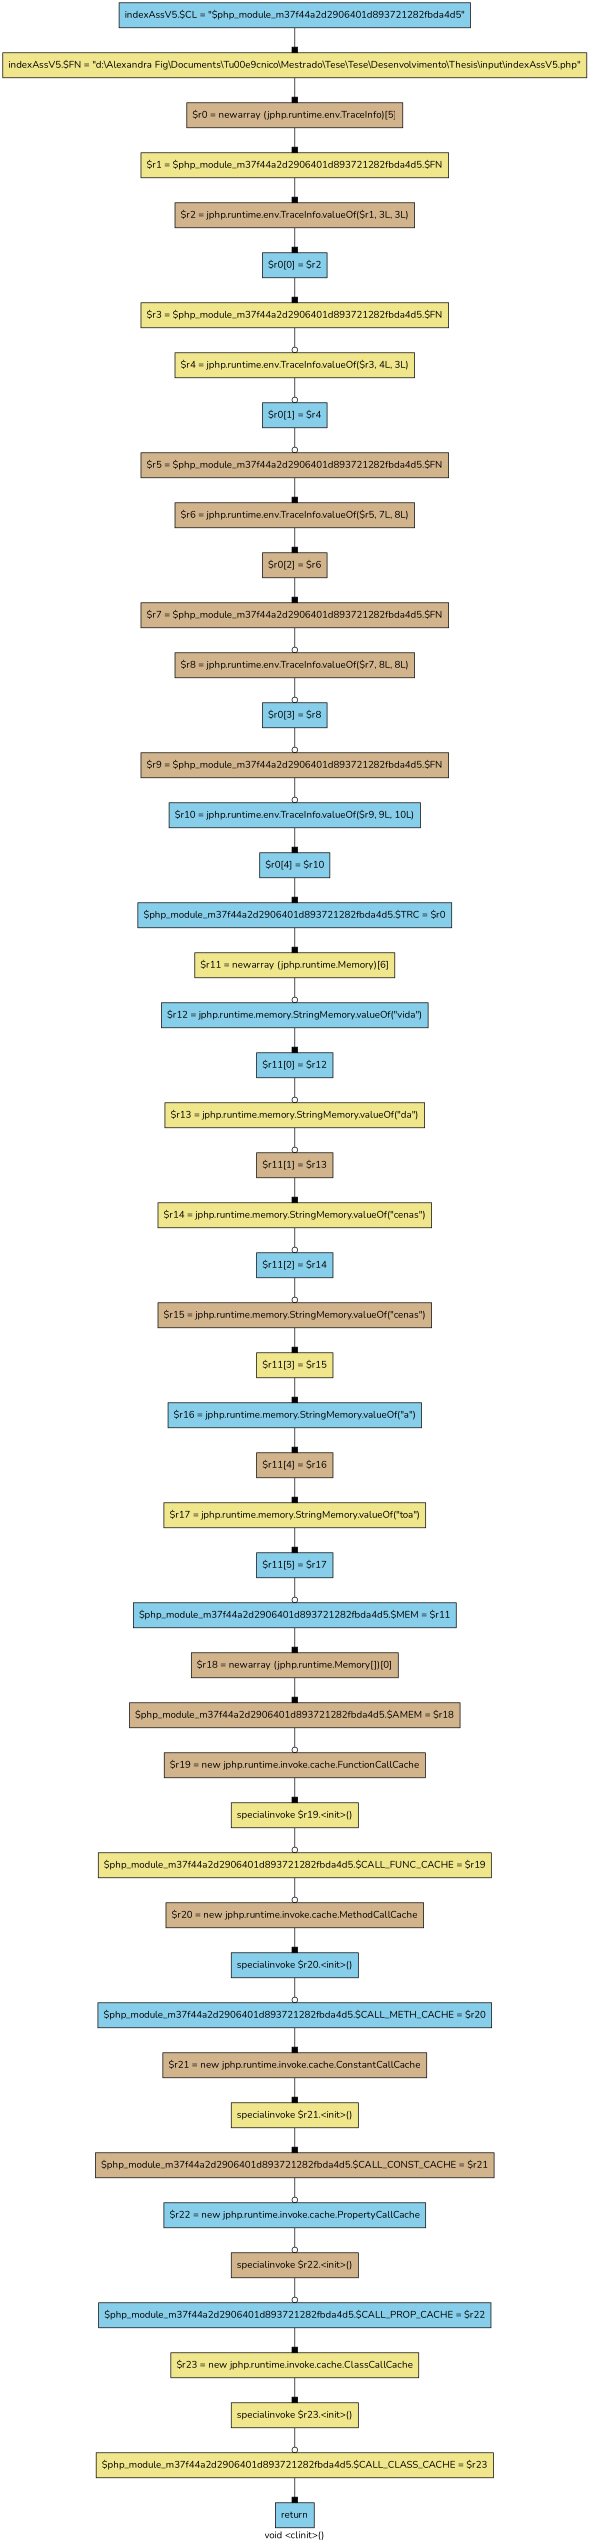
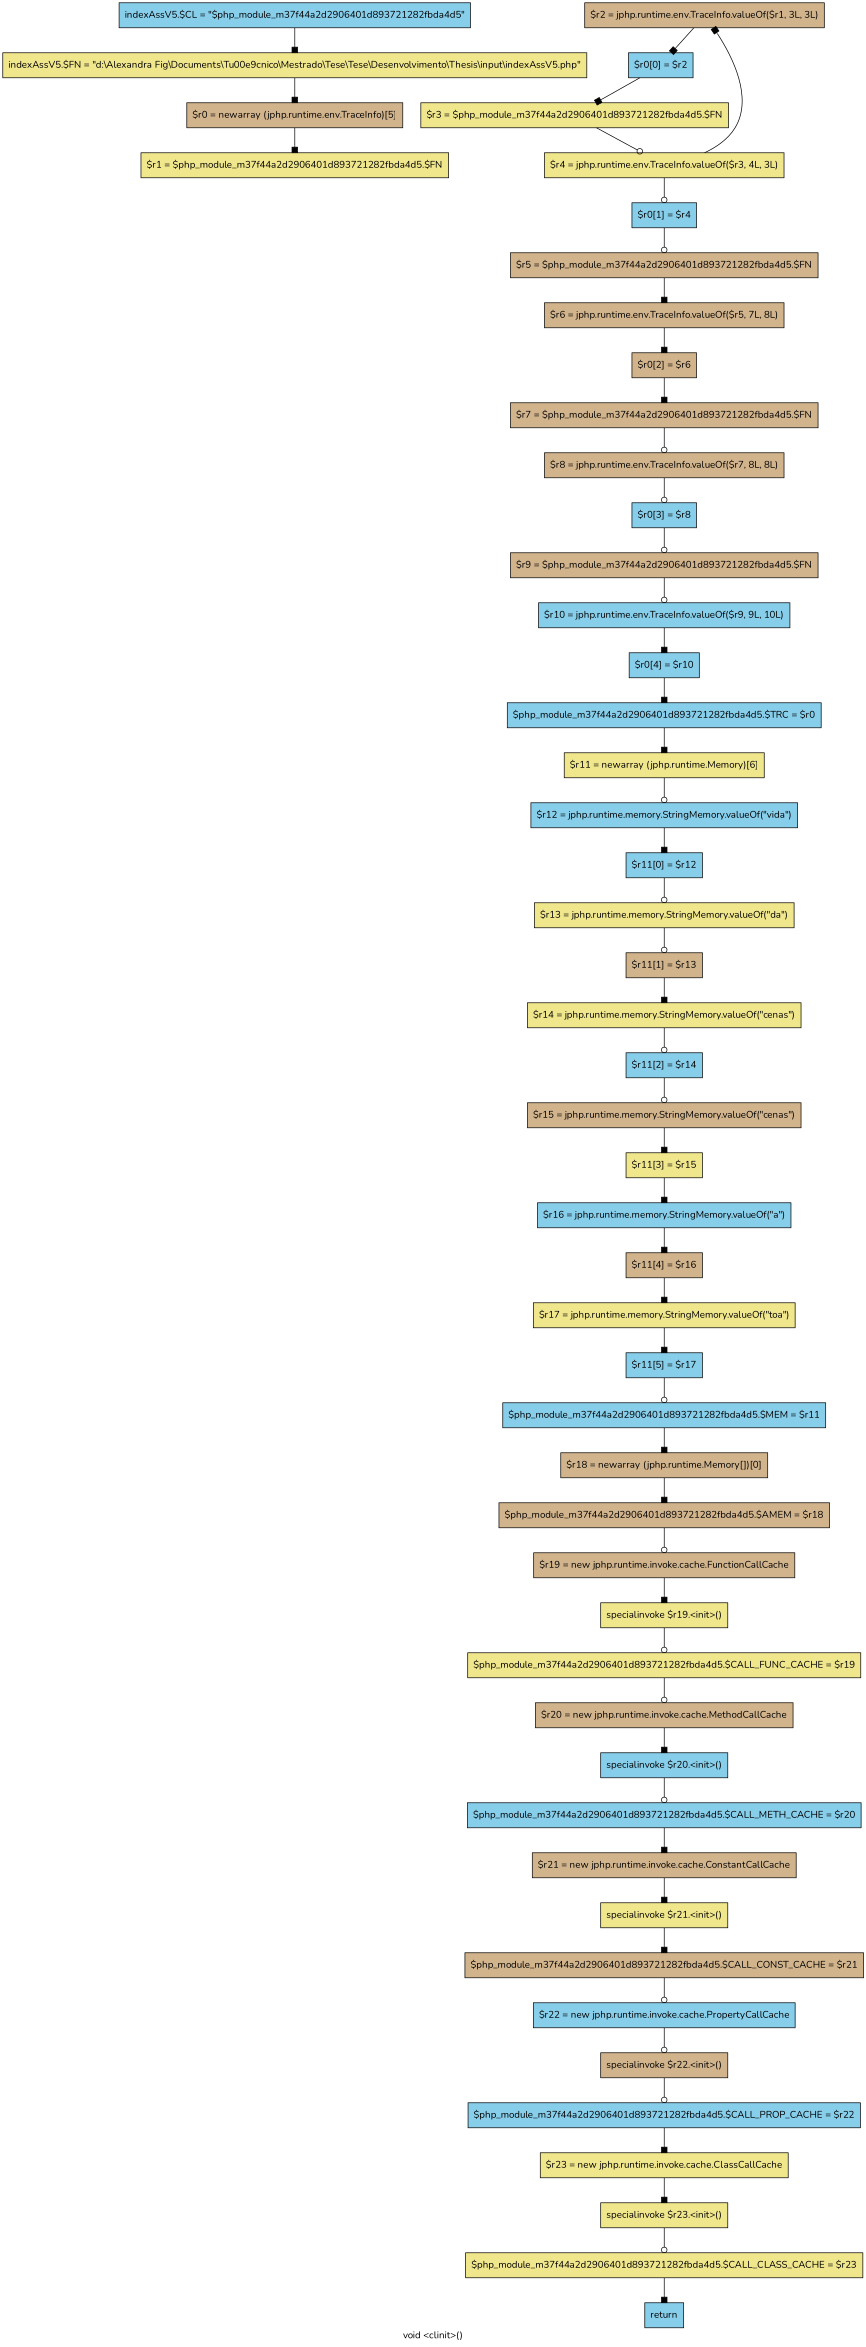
(295, 187) -> (742, 99)
